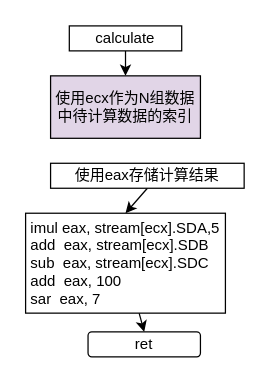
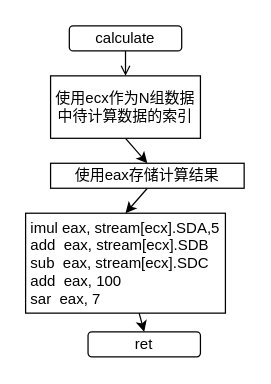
(126, 38) -> (126, 38)
(126, 66) -> (126, 68)
(126, 107) -> (126, 107)
none -> (134, 147)
